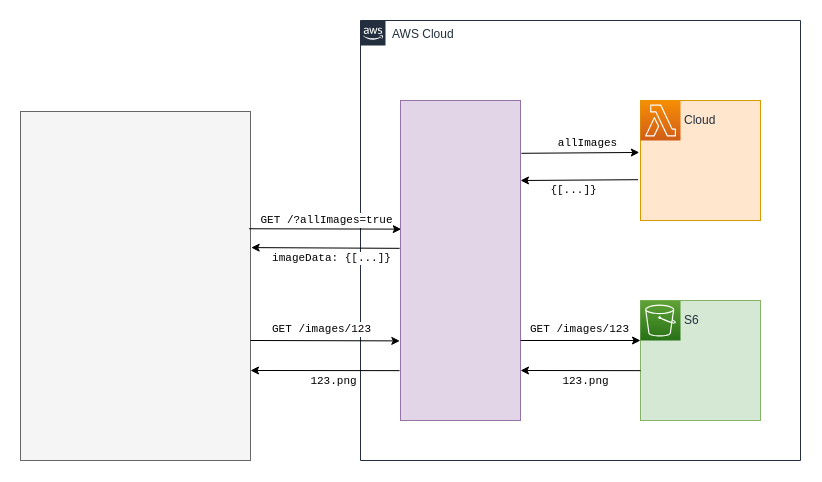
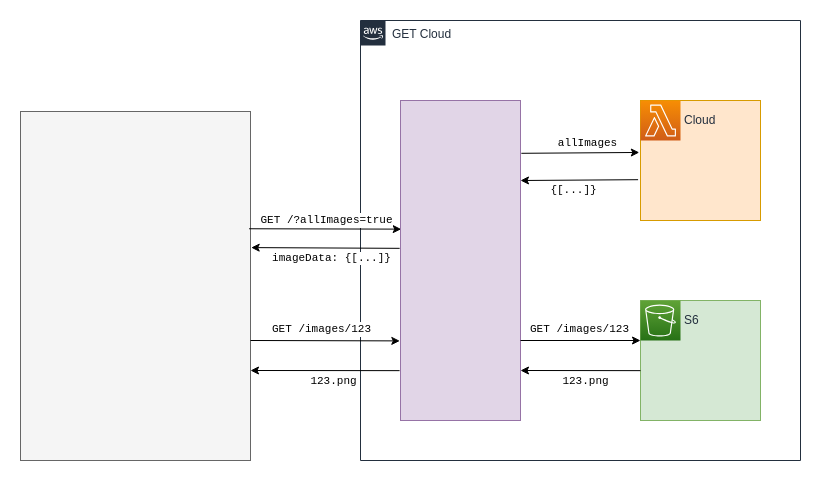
(420, 35) -> (420, 35)
